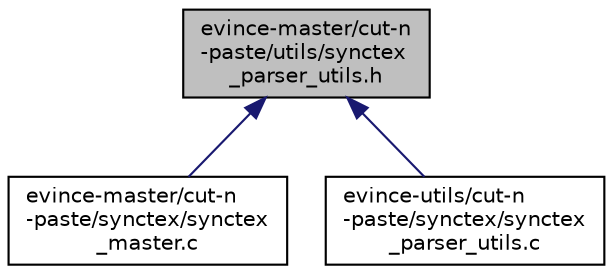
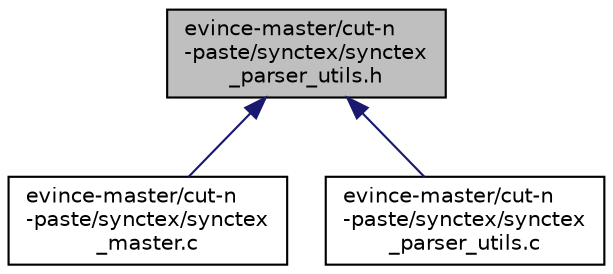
(306, 54) -> (306, 54)
(465, 221) -> (465, 221)
